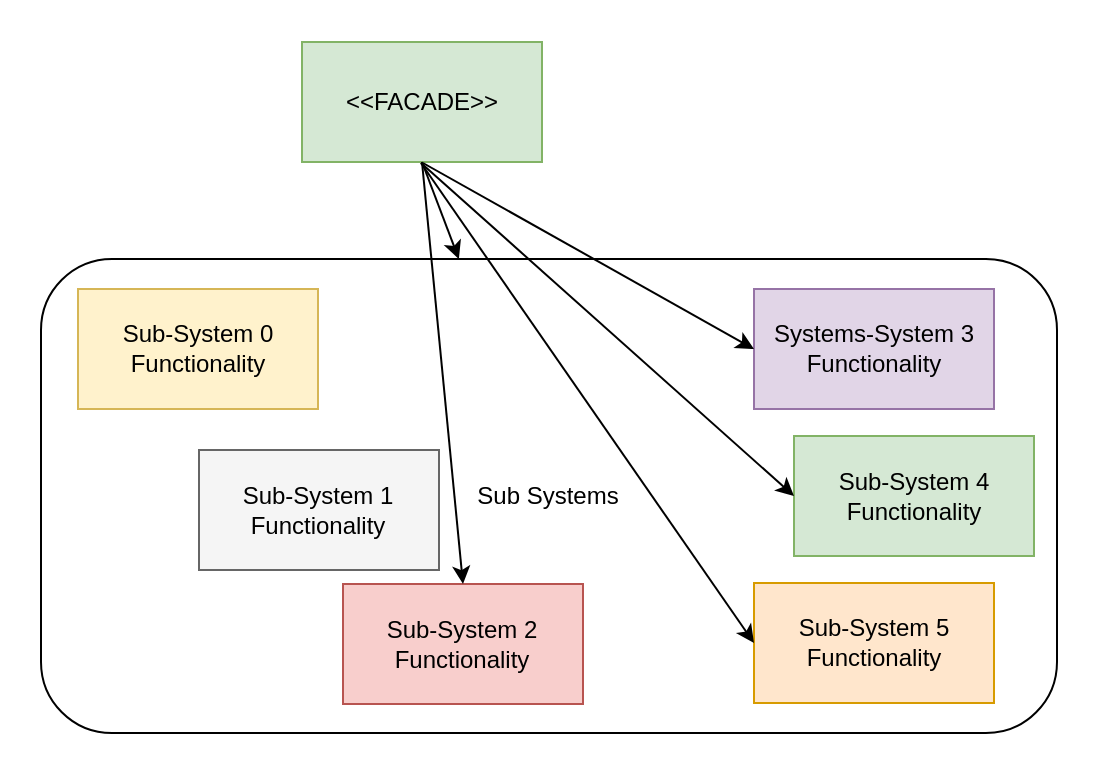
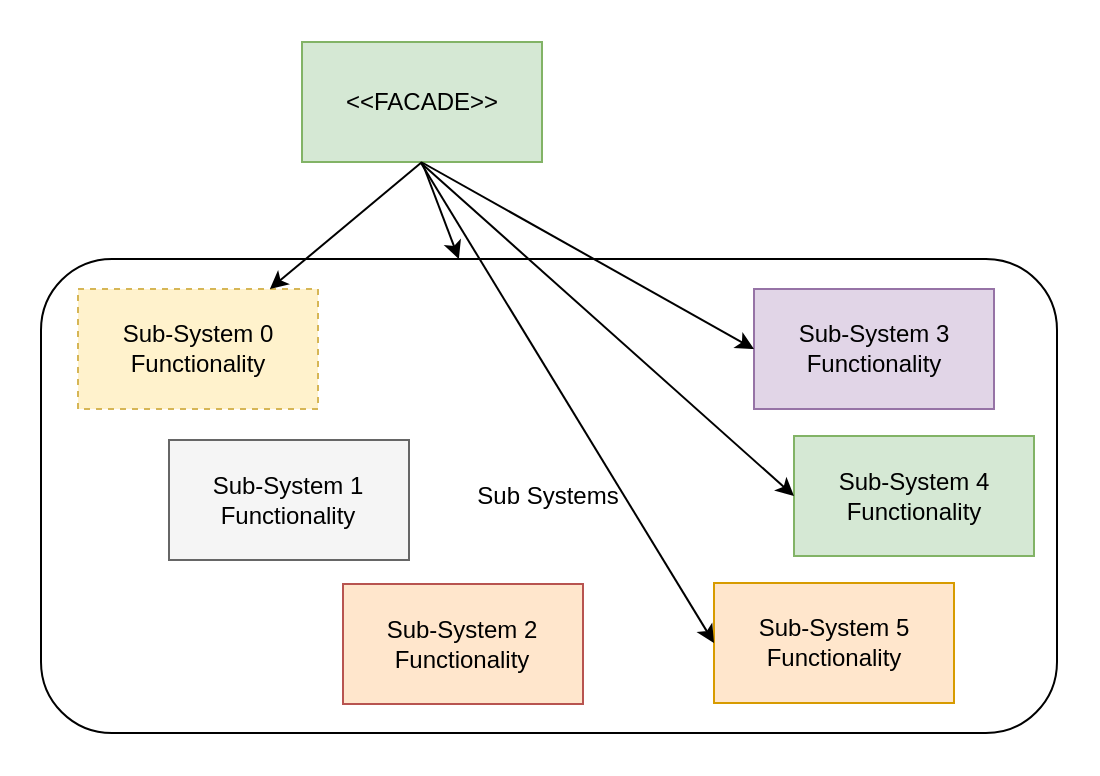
(198, 349) -> (198, 349)
(875, 349) -> (875, 349)
(442, 372) -> (351, 221)
(319, 510) -> (289, 500)
(874, 643) -> (834, 643)
(463, 644) -> (463, 644)
